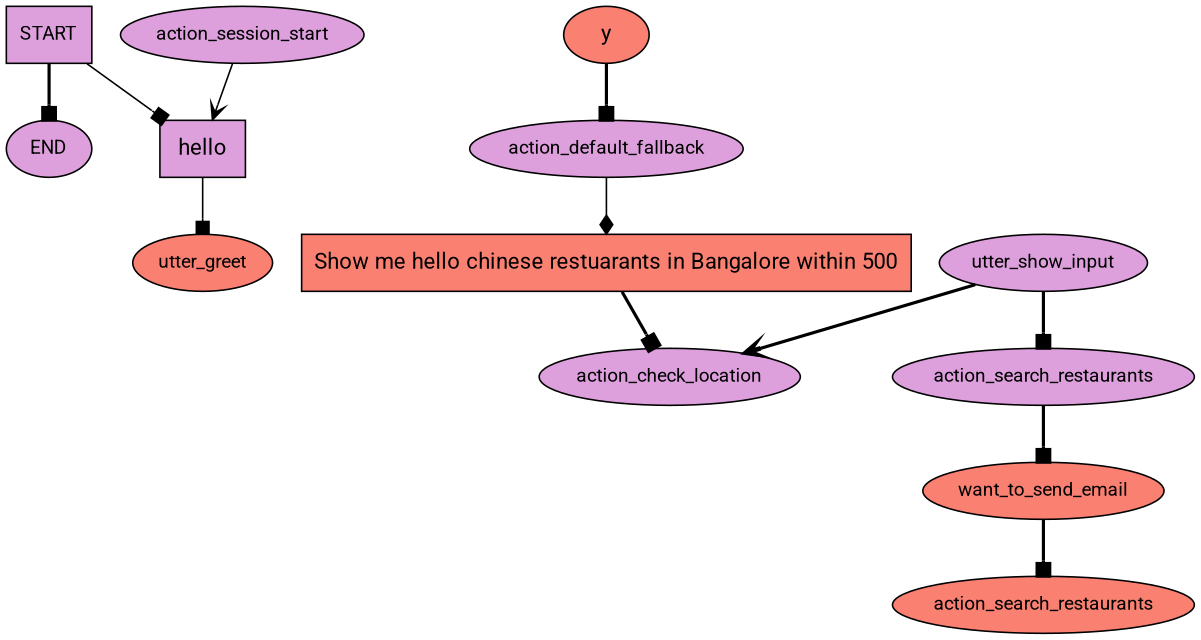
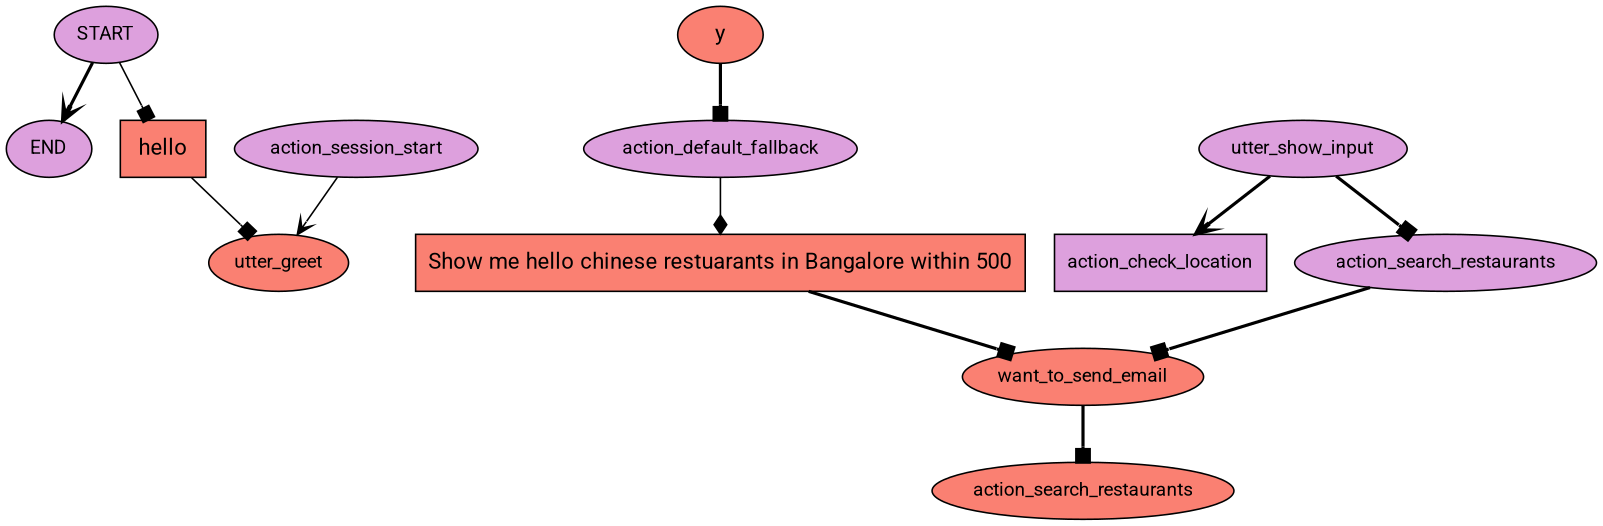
(49, 35) -> (106, 35)
(49, 84) -> (81, 85)
(225, 84) -> (322, 199)
(203, 149) -> (163, 149)
(634, 313) -> (903, 320)
(670, 377) -> (1161, 263)
